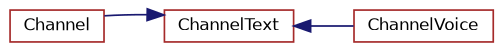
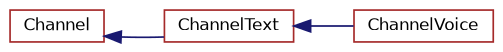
(126, 15) -> (143, 37)
